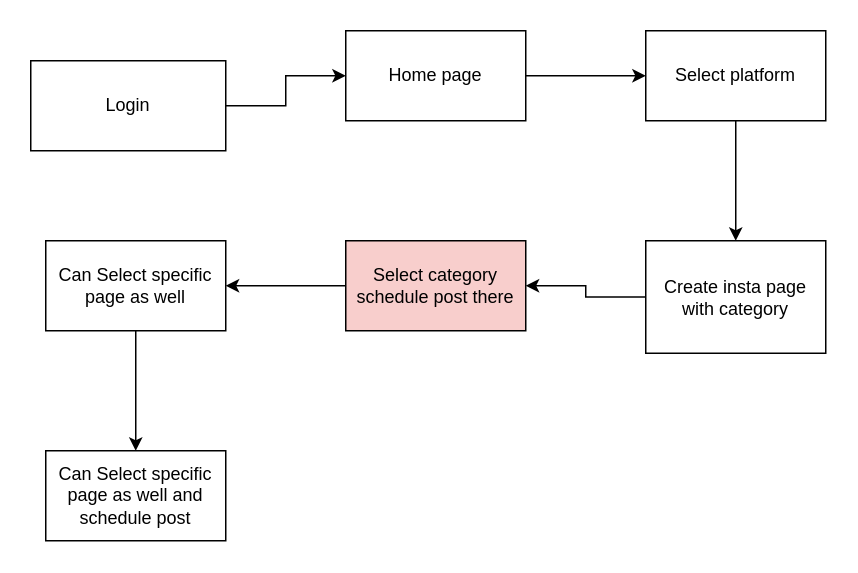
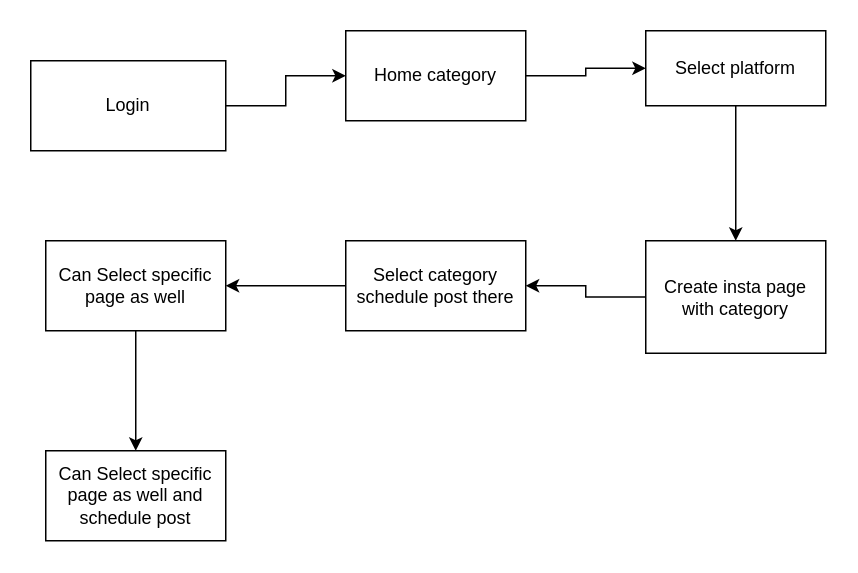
(436, 76) -> (436, 76)
(736, 76) -> (736, 68)
(436, 286) -> (436, 286)
